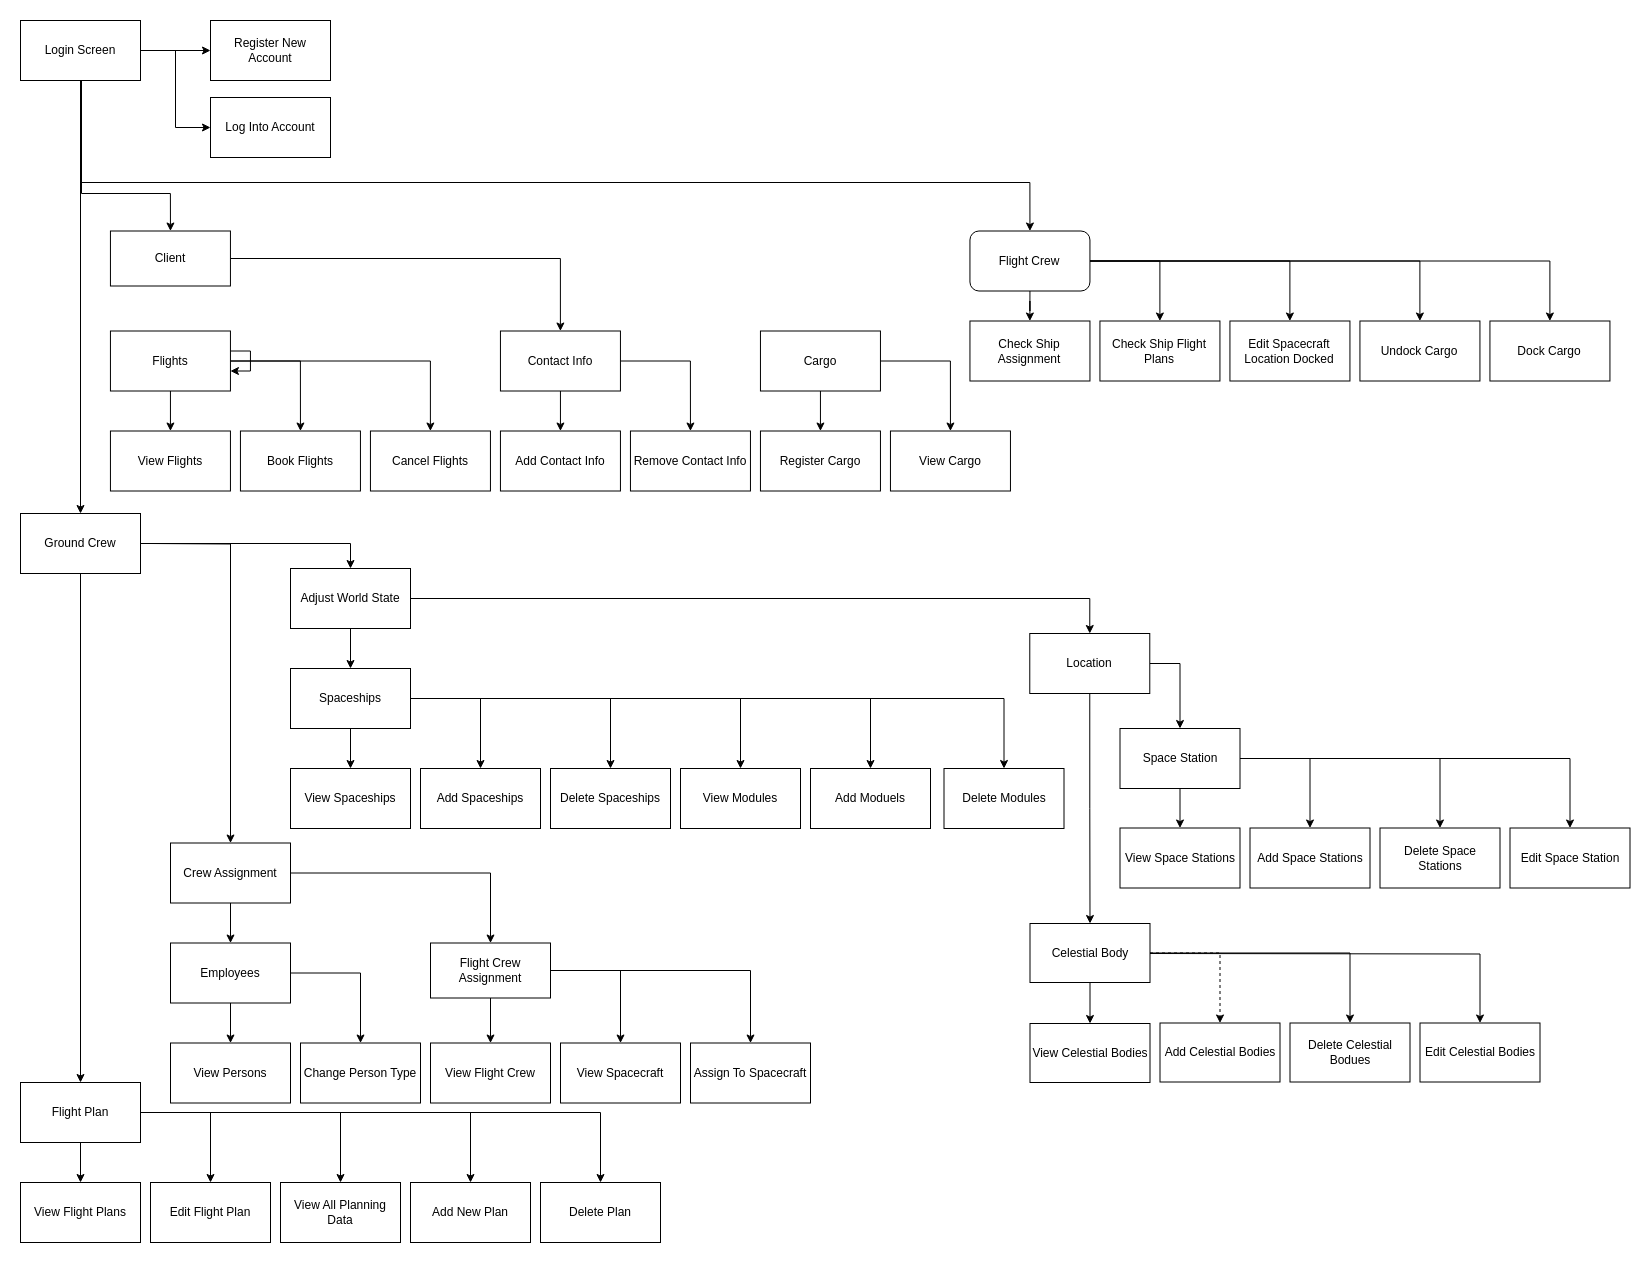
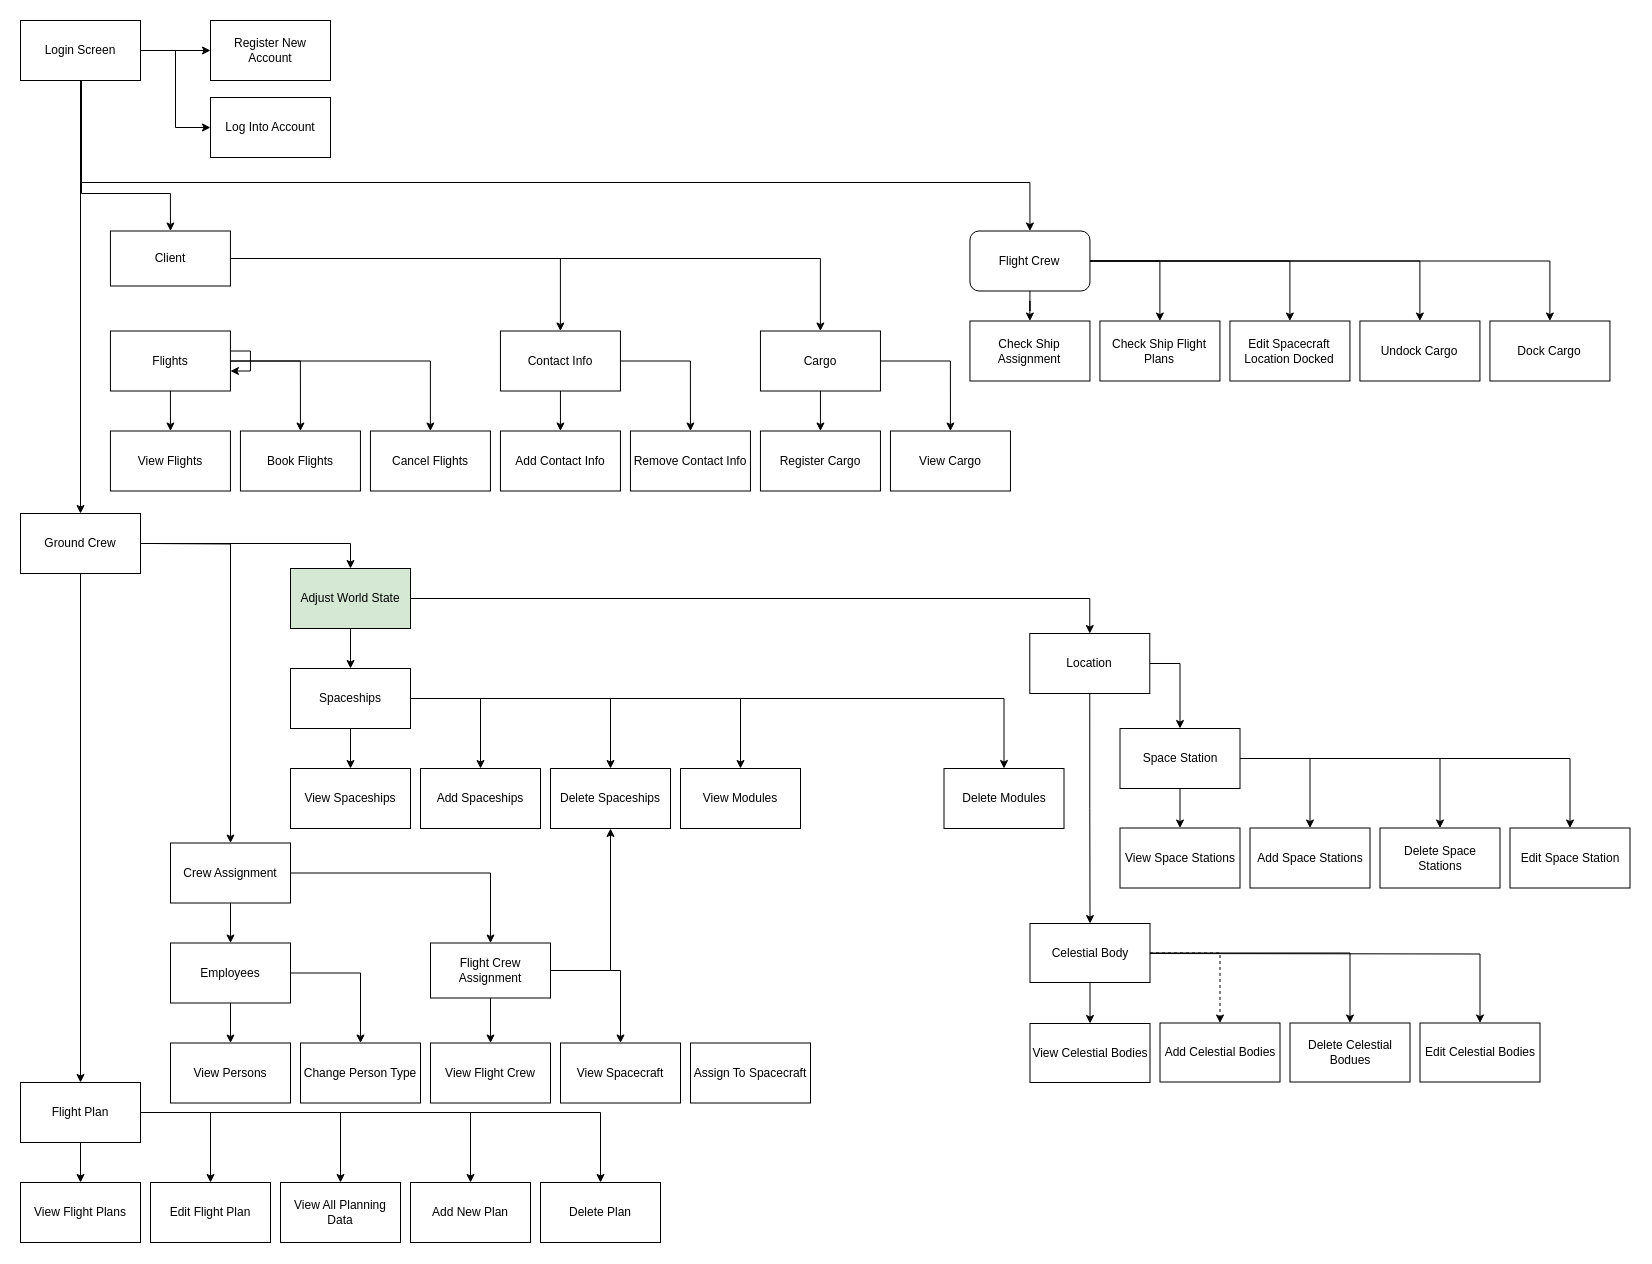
none -> (724, 259)
(351, 599) -> (351, 599)
(871, 731) -> none
(871, 799) -> none
(719, 971) -> (611, 902)
